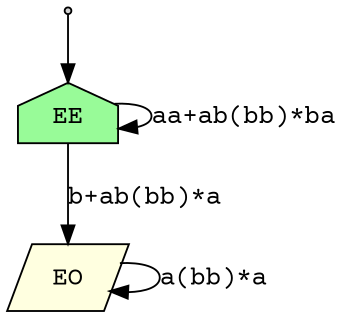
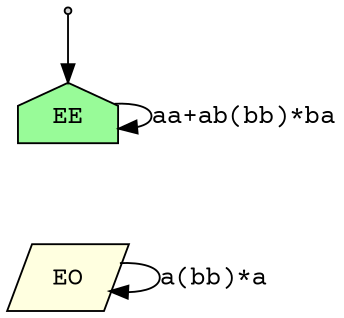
(68, 184) -> none
